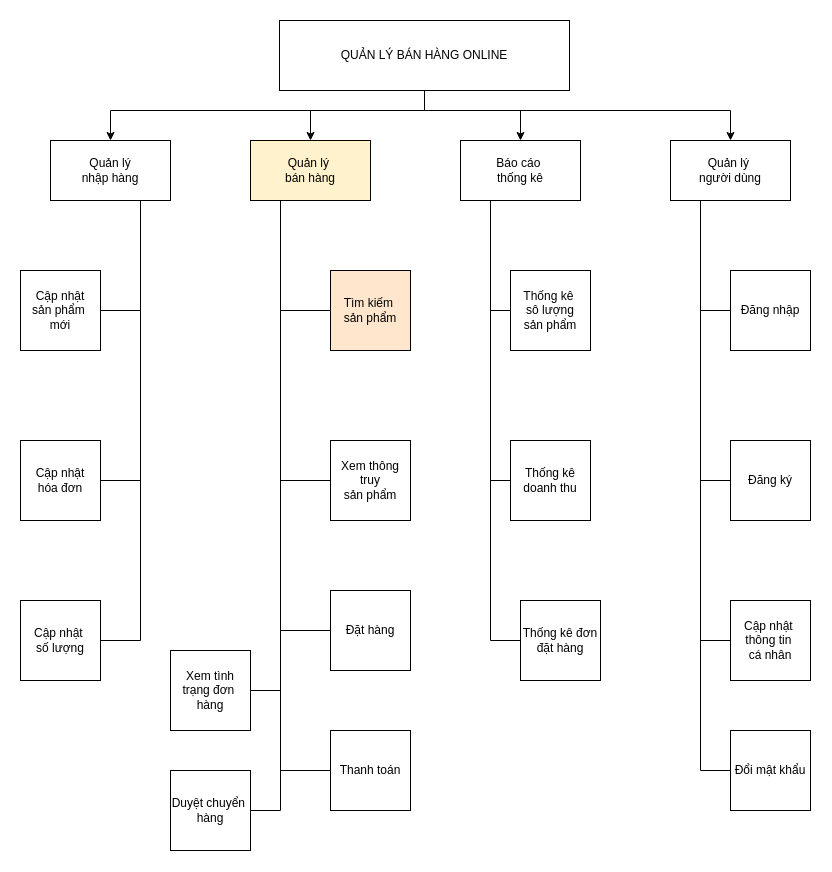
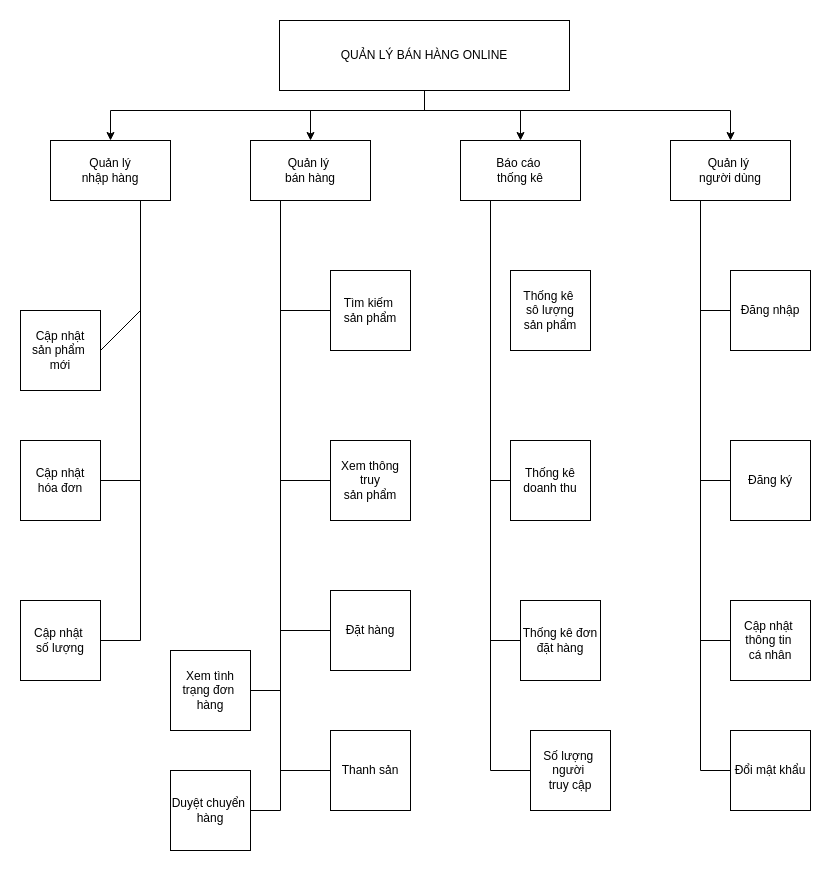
(311, 171) -> (311, 171)
(61, 311) -> (61, 351)
(371, 311) -> (371, 311)
(502, 311) -> none
none -> (491, 726)
(371, 771) -> (371, 771)
none -> (571, 771)
